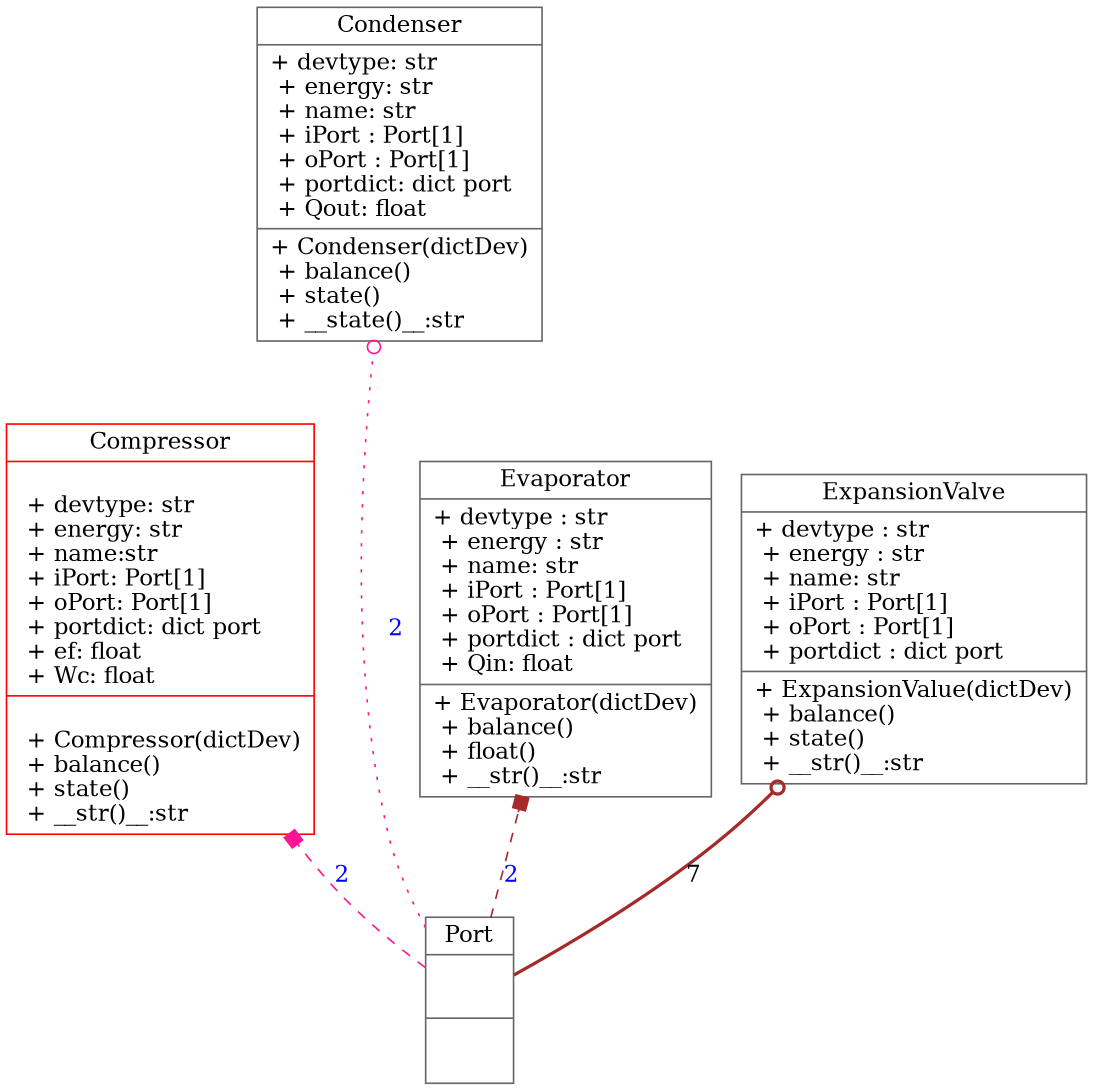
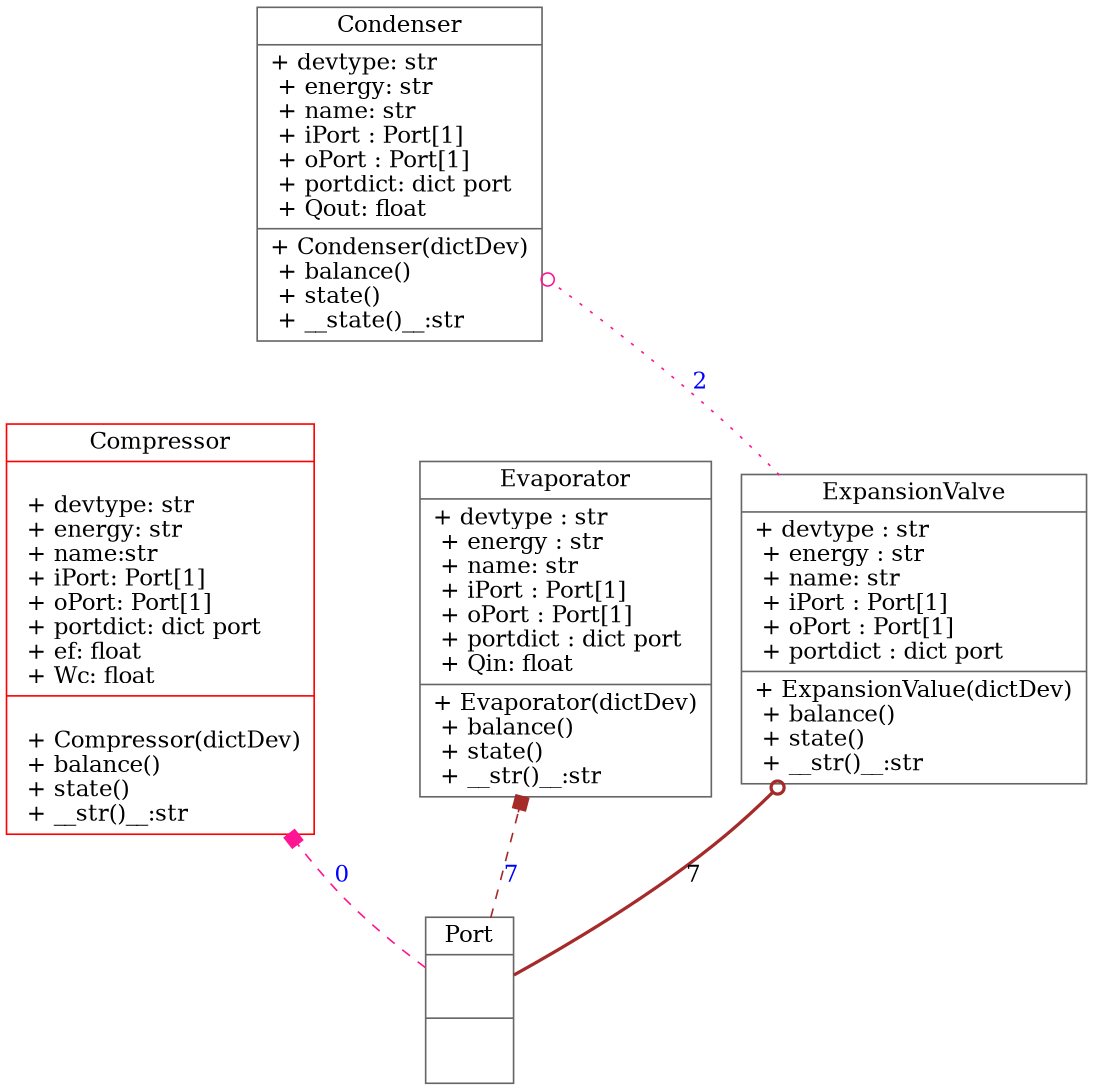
(363, 645) -> (670, 375)
(485, 752) -> (488, 752)
(343, 876) -> (343, 876)
(512, 876) -> (512, 876)
